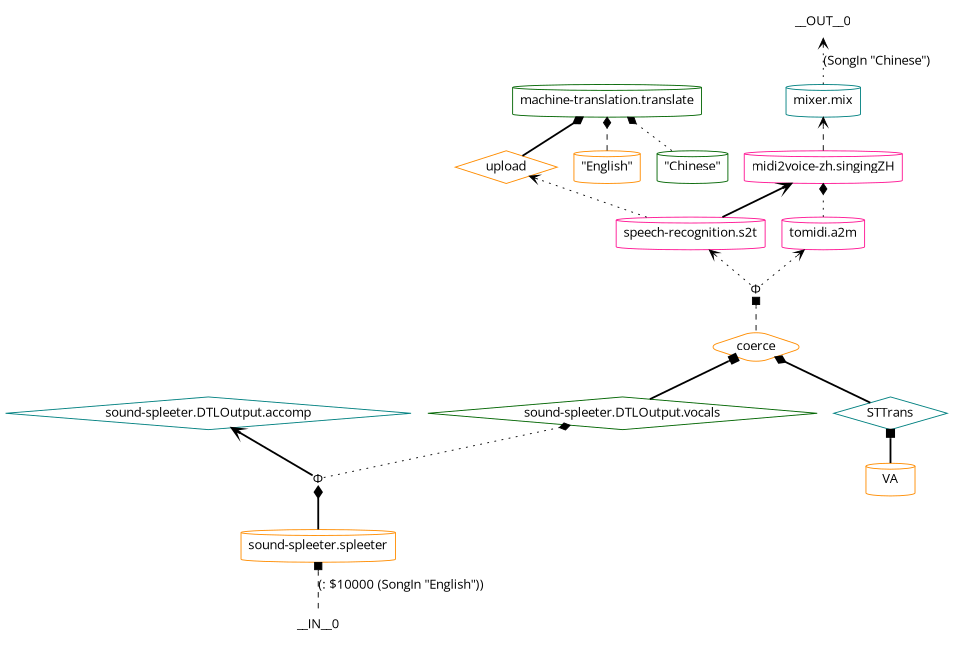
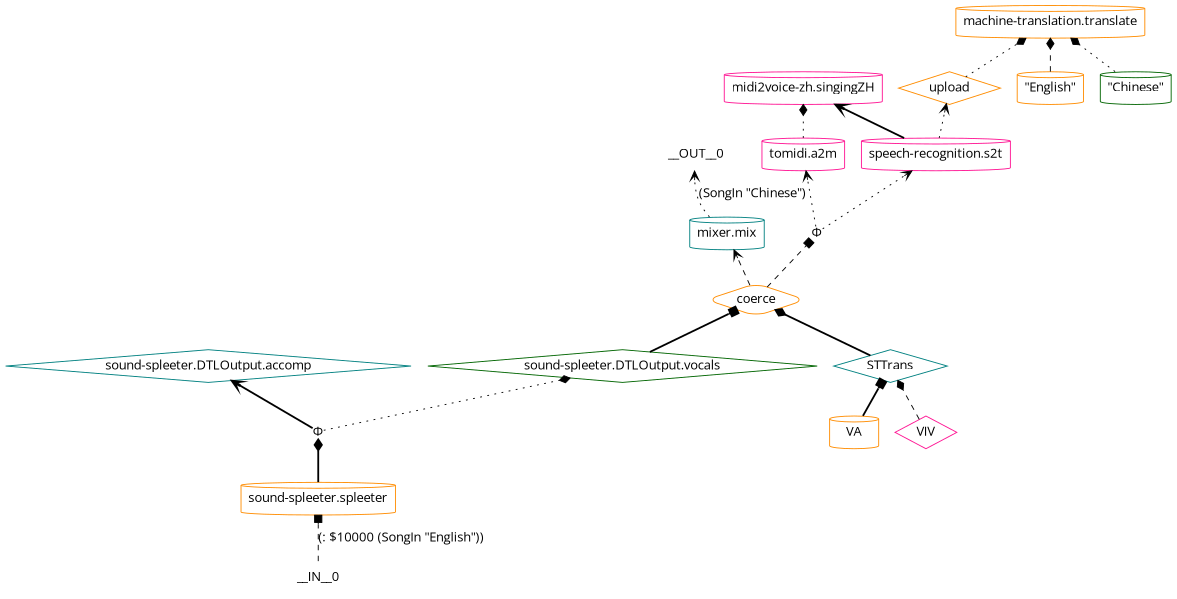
(607, 101) -> (1050, 22)
(823, 138) -> (744, 272)
(548, 140) -> (991, 61)
none -> (926, 432)
